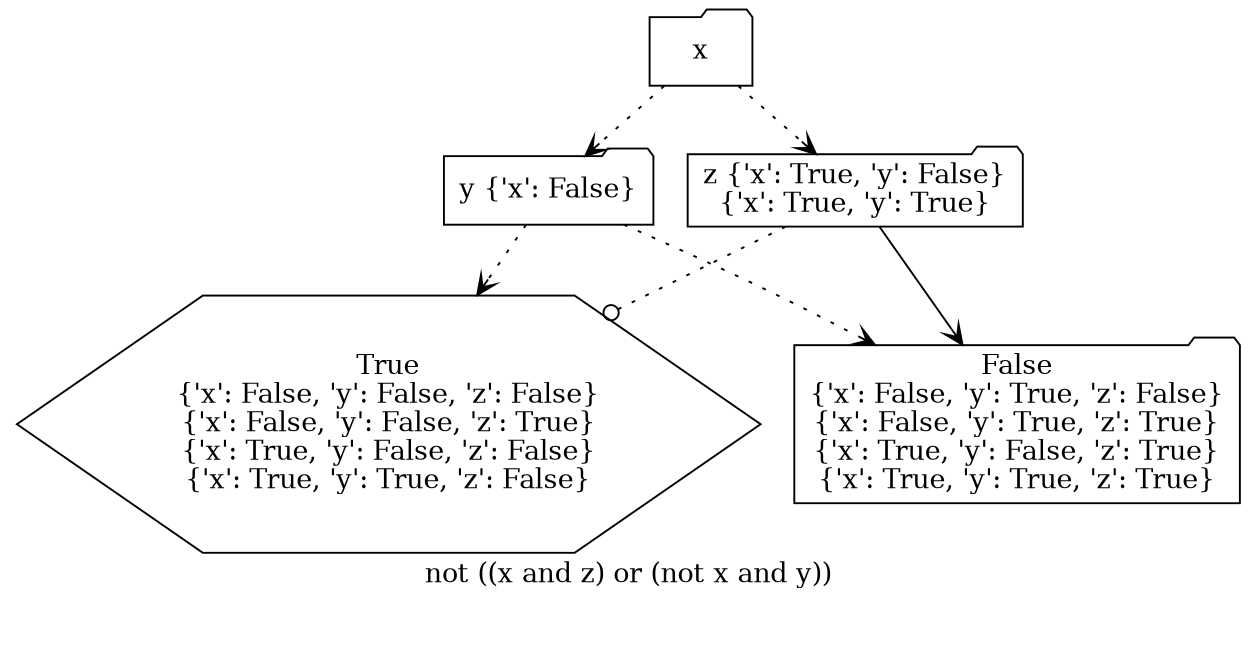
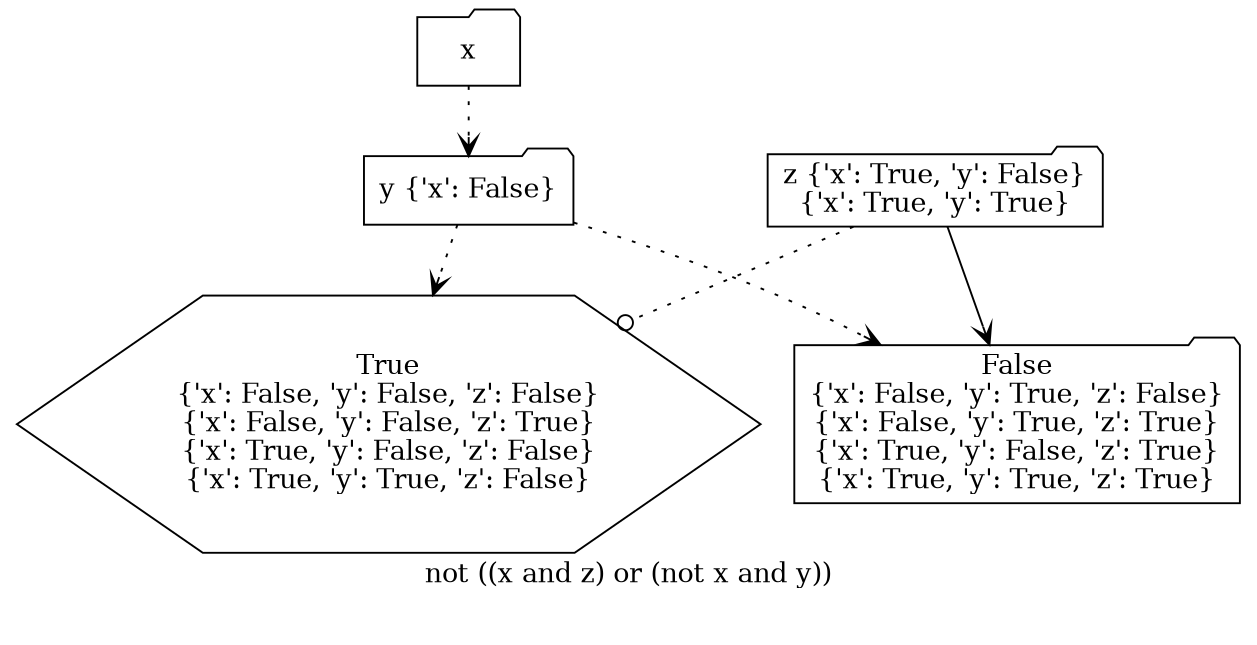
(770, 114) -> none
